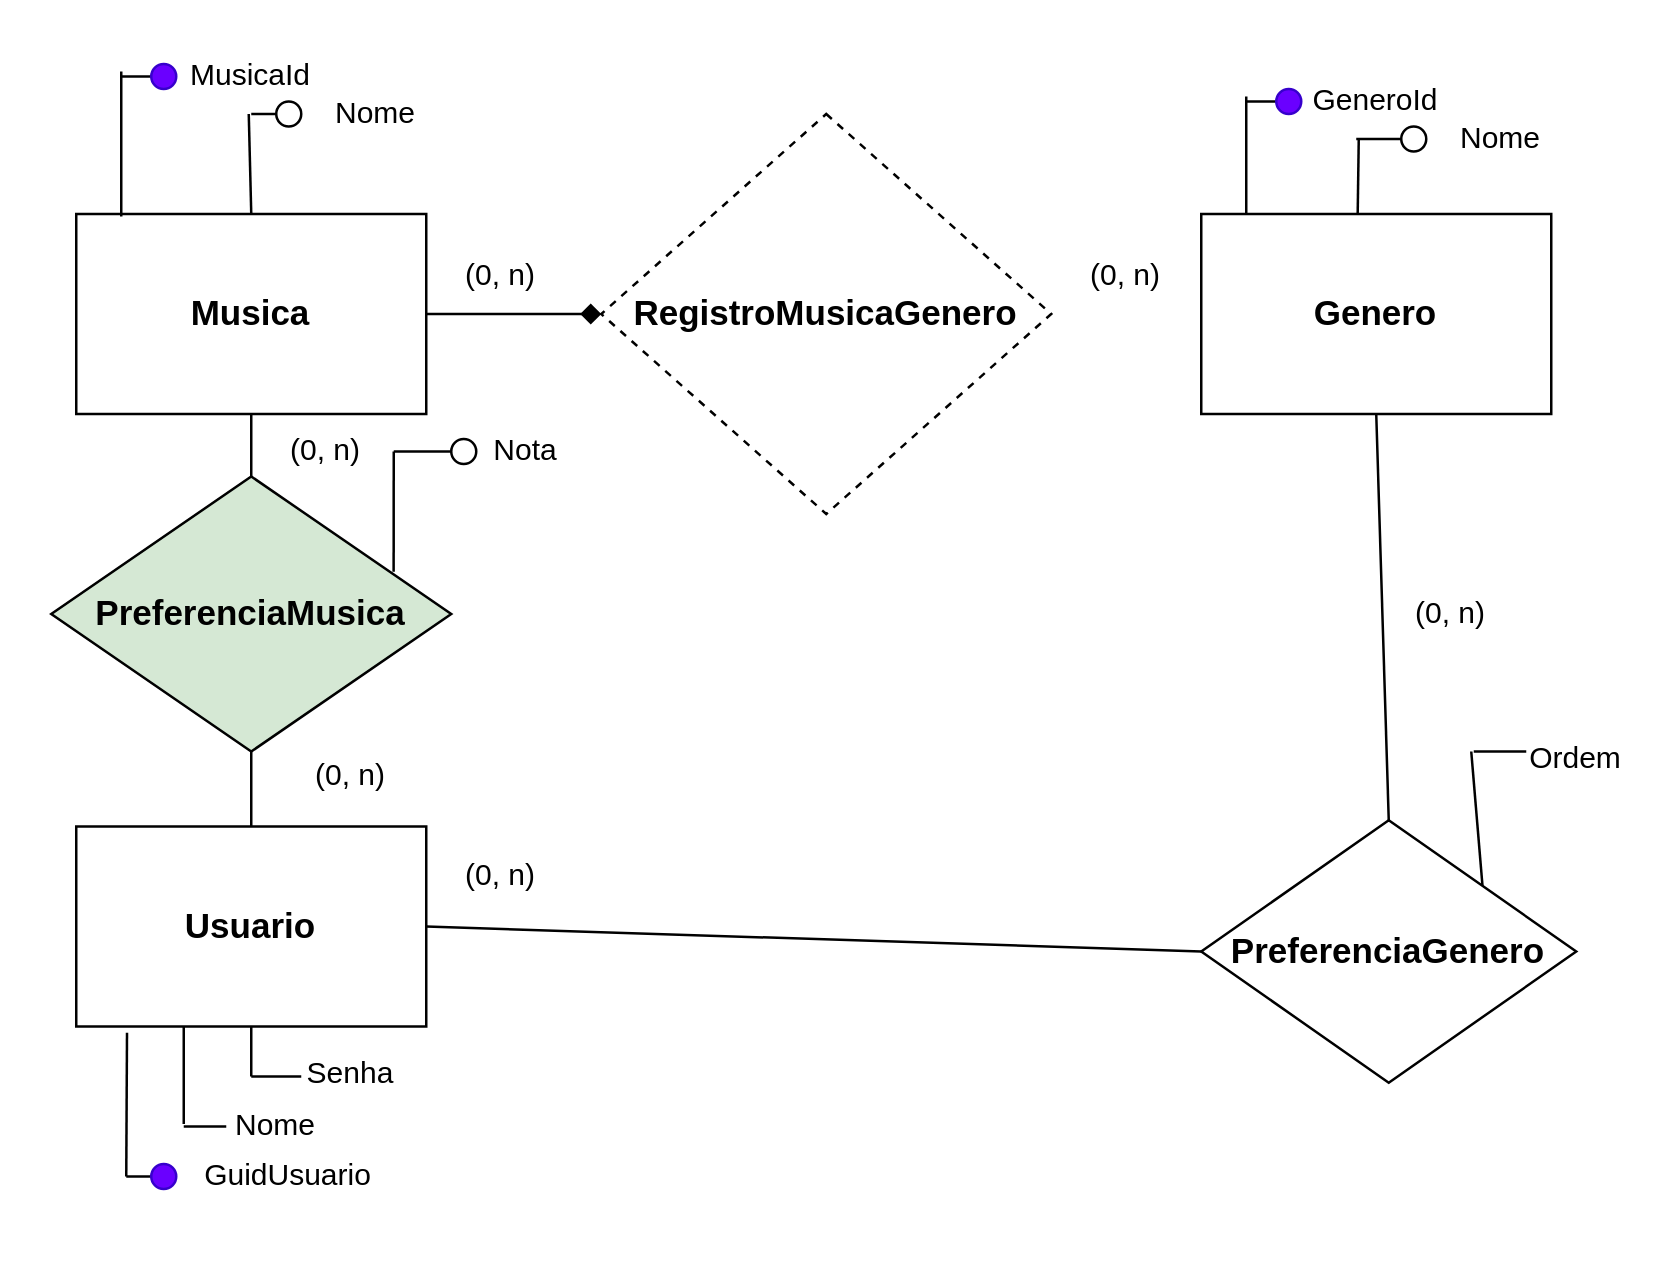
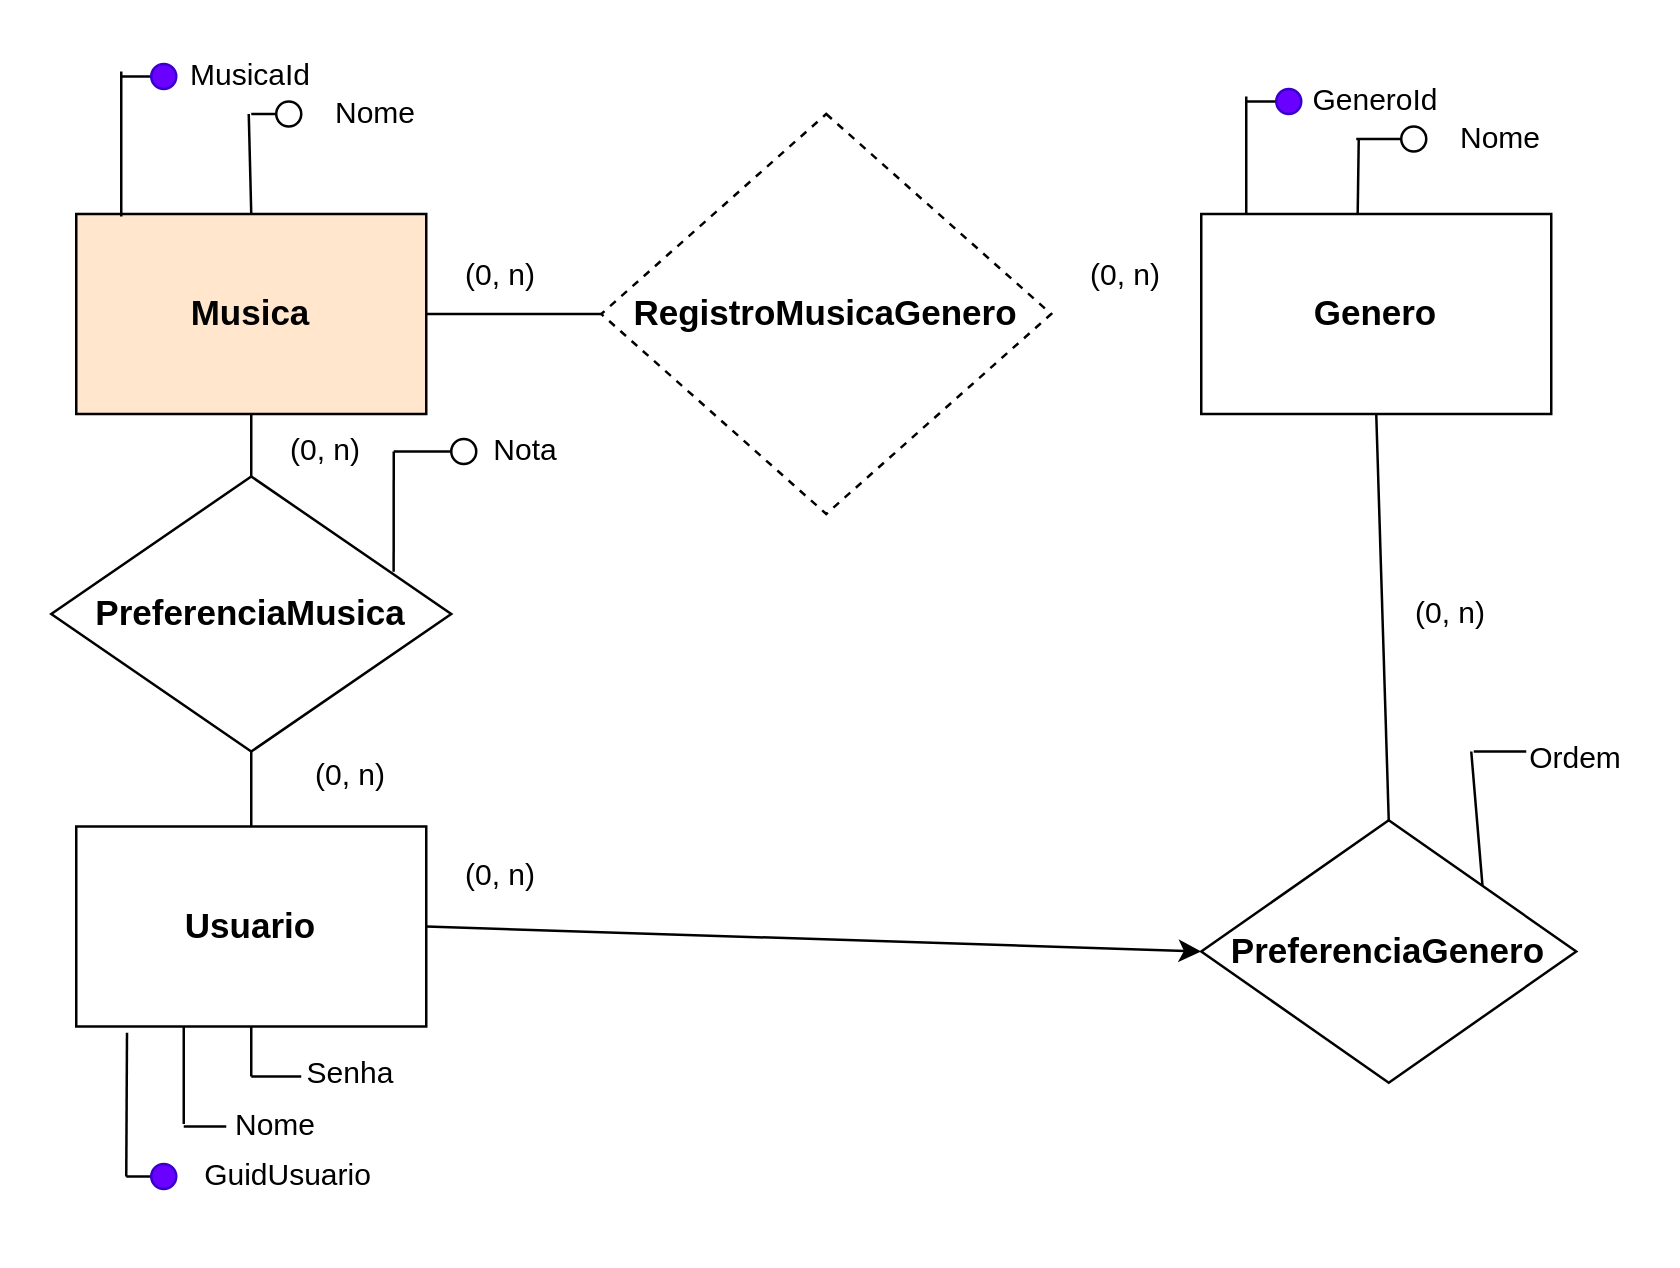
(251, 314) -> (251, 314)
(581, 314) -> (590, 314)
(251, 614) -> (251, 614)
(1190, 951) -> (1183, 951)
